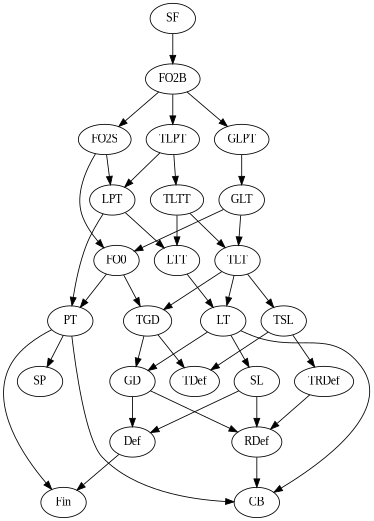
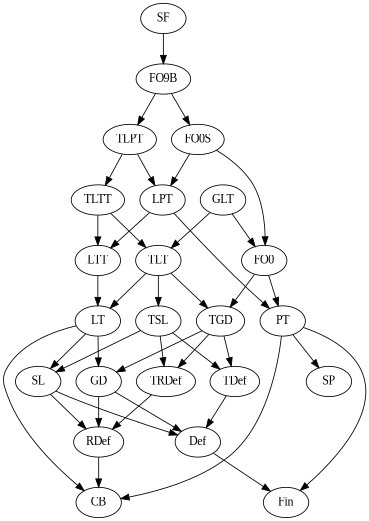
(173, 79) -> (163, 79)
(105, 139) -> (198, 139)
(242, 139) -> none
none -> (198, 346)
none -> (104, 348)
none -> (219, 408)
